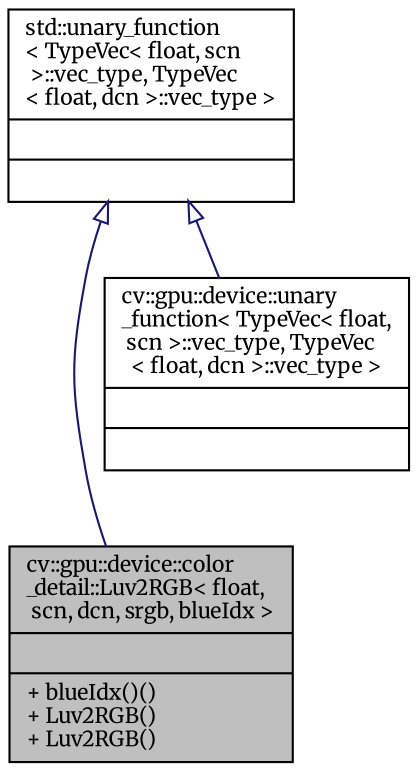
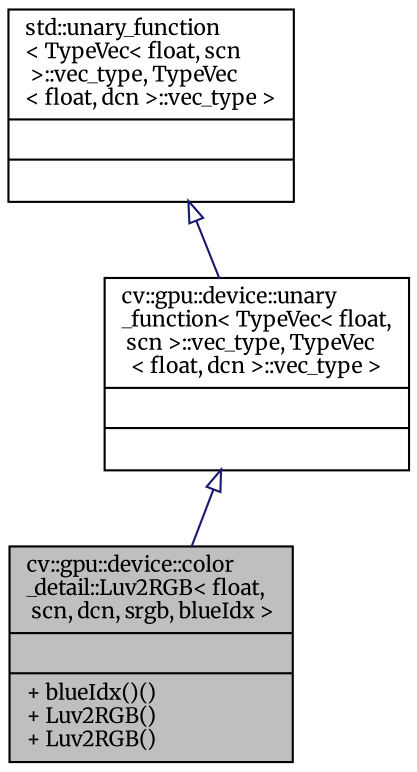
(75, 385) -> (202, 519)
